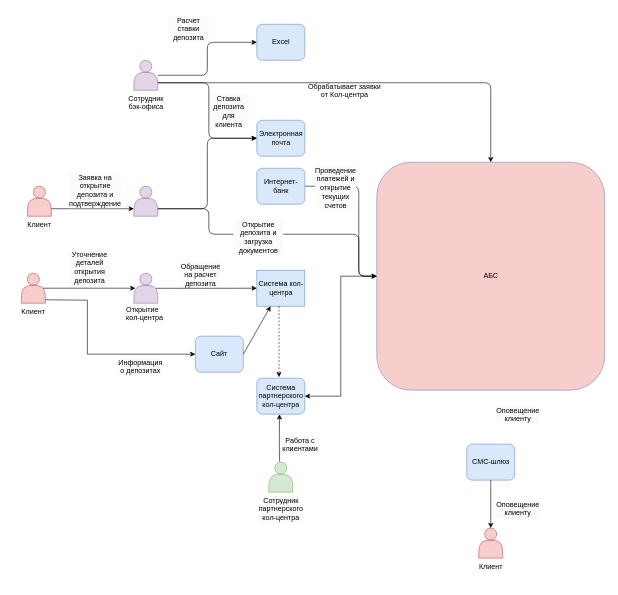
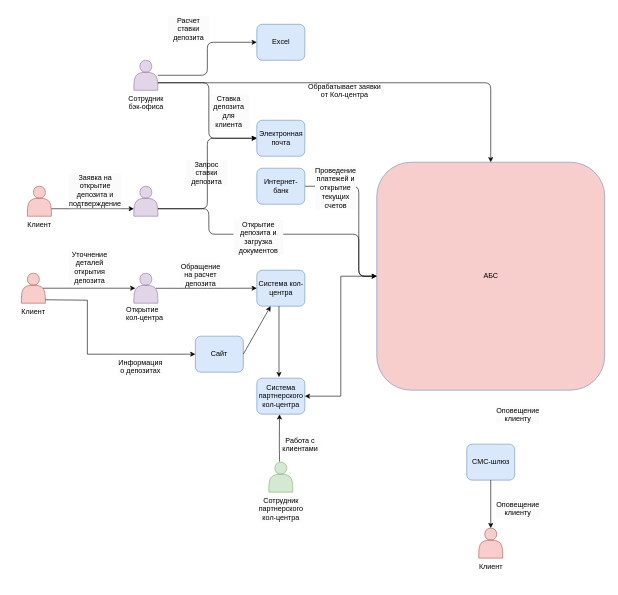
none -> (206, 168)
(281, 288) -> (281, 288)
(279, 338) -> (279, 338)
